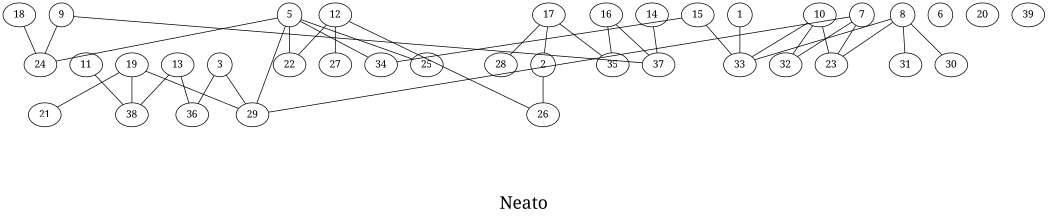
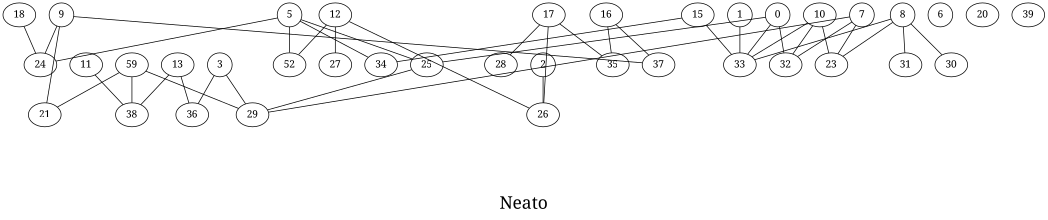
(652, 15) -> none
none -> (778, 15)
(546, 44) -> (546, 61)
none -> (53, 65)
(132, 65) -> (132, 65)
(271, 65) -> (340, 90)
(290, 65) -> (290, 65)
